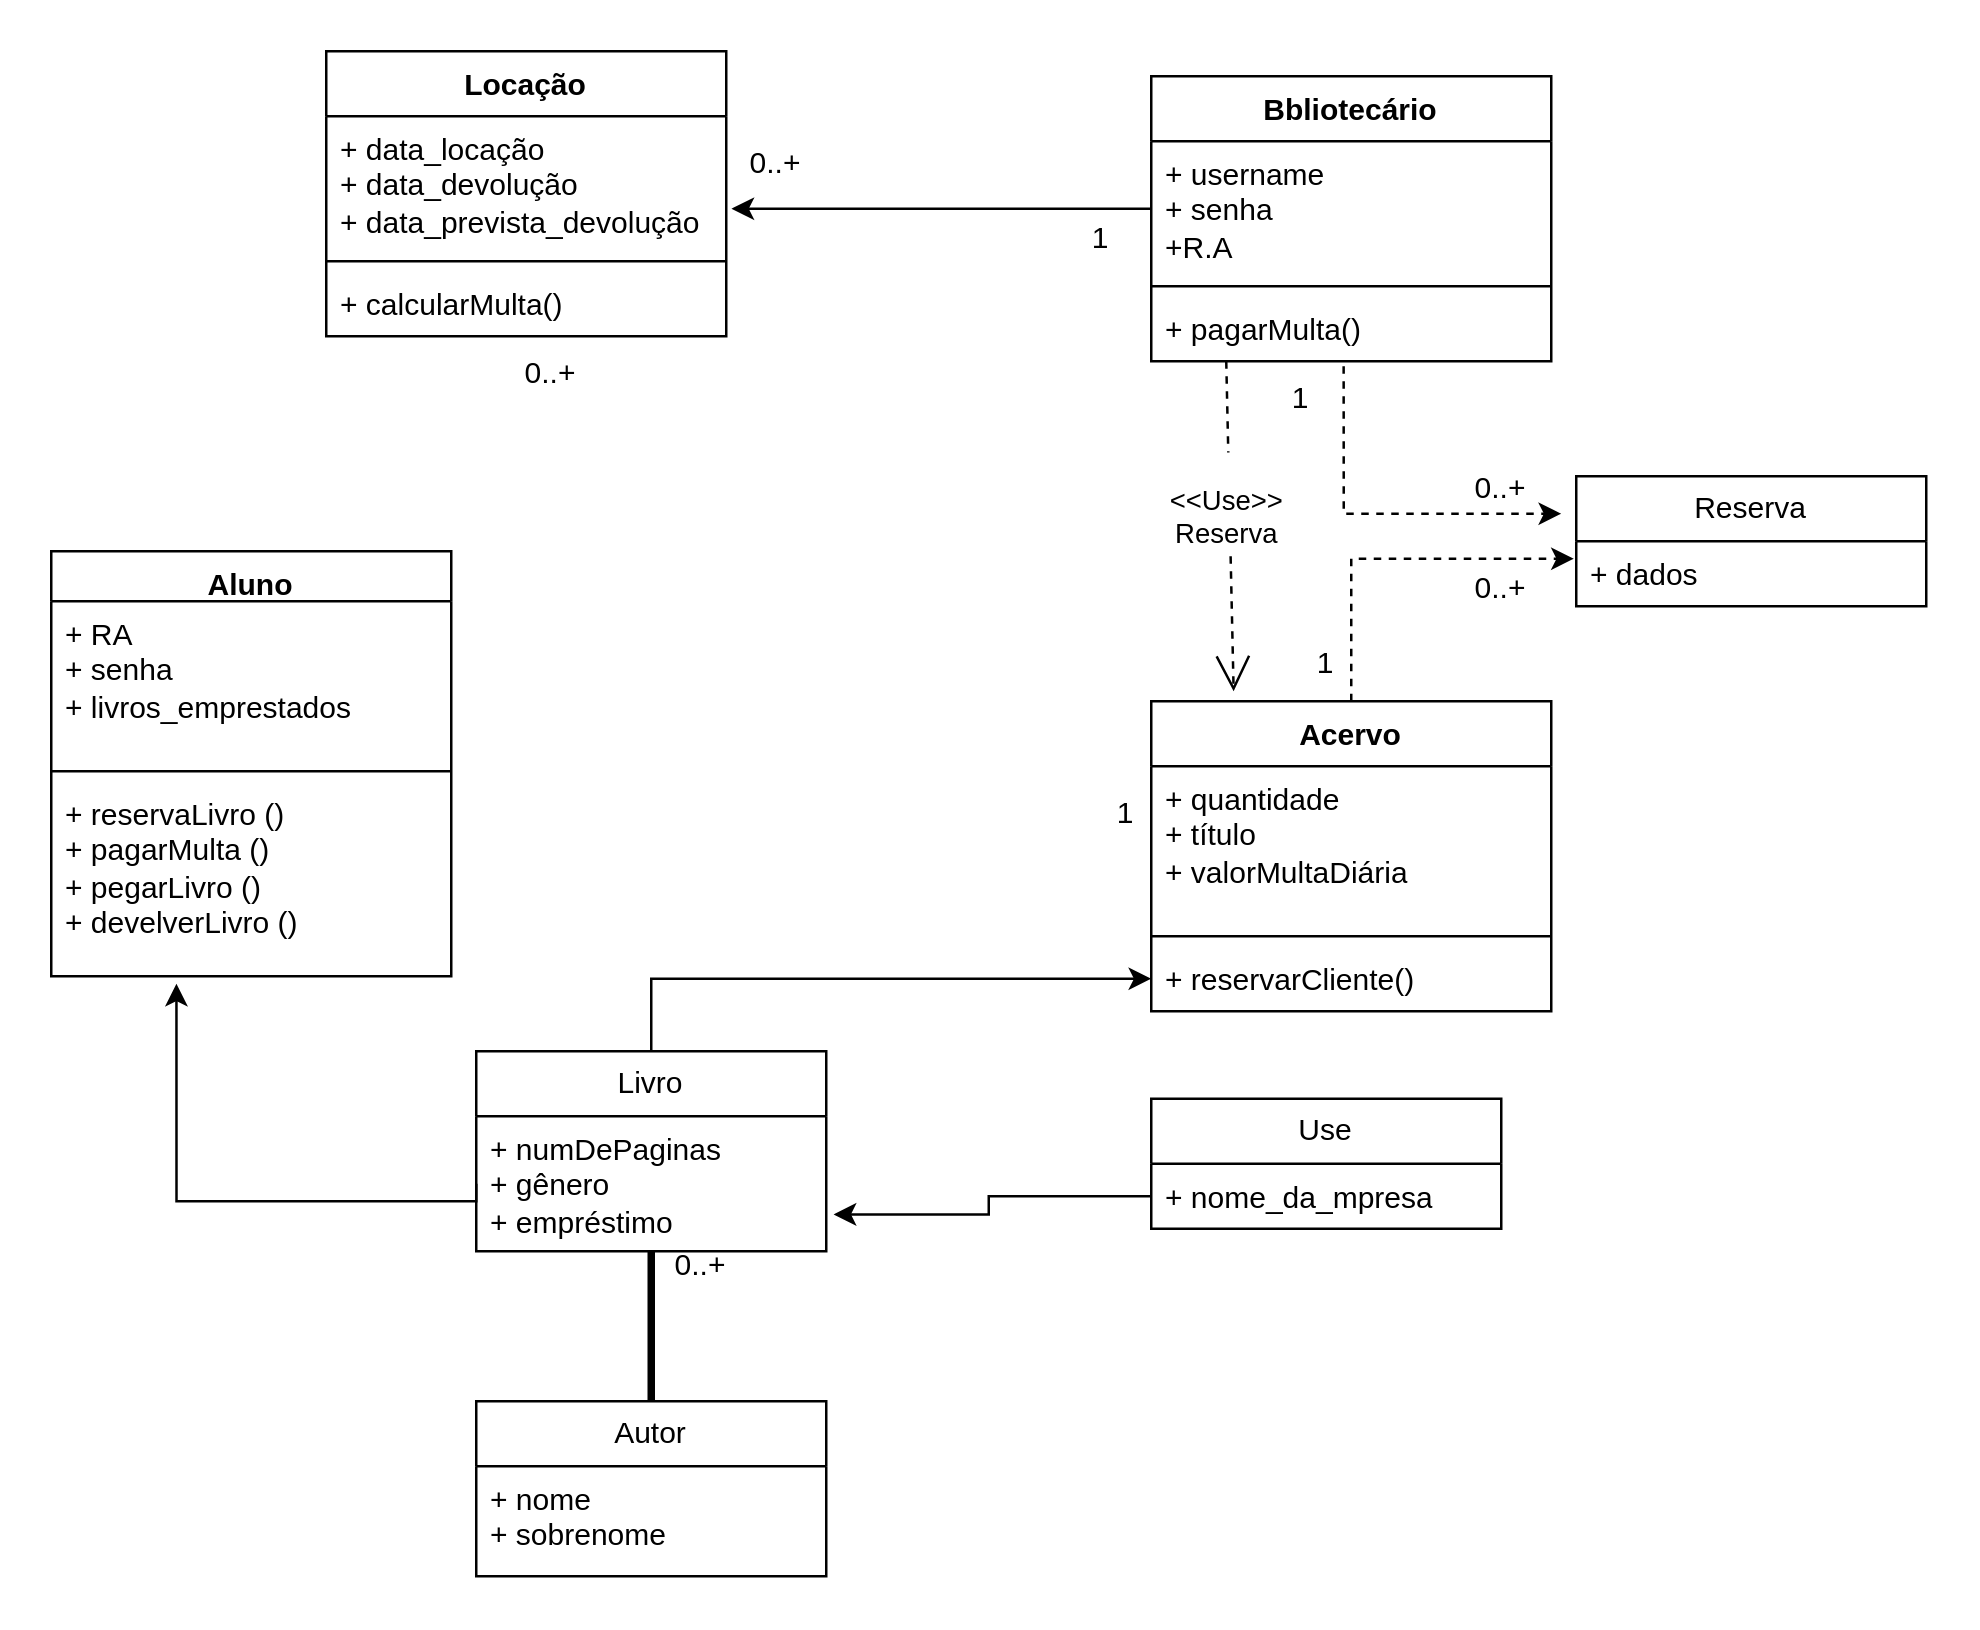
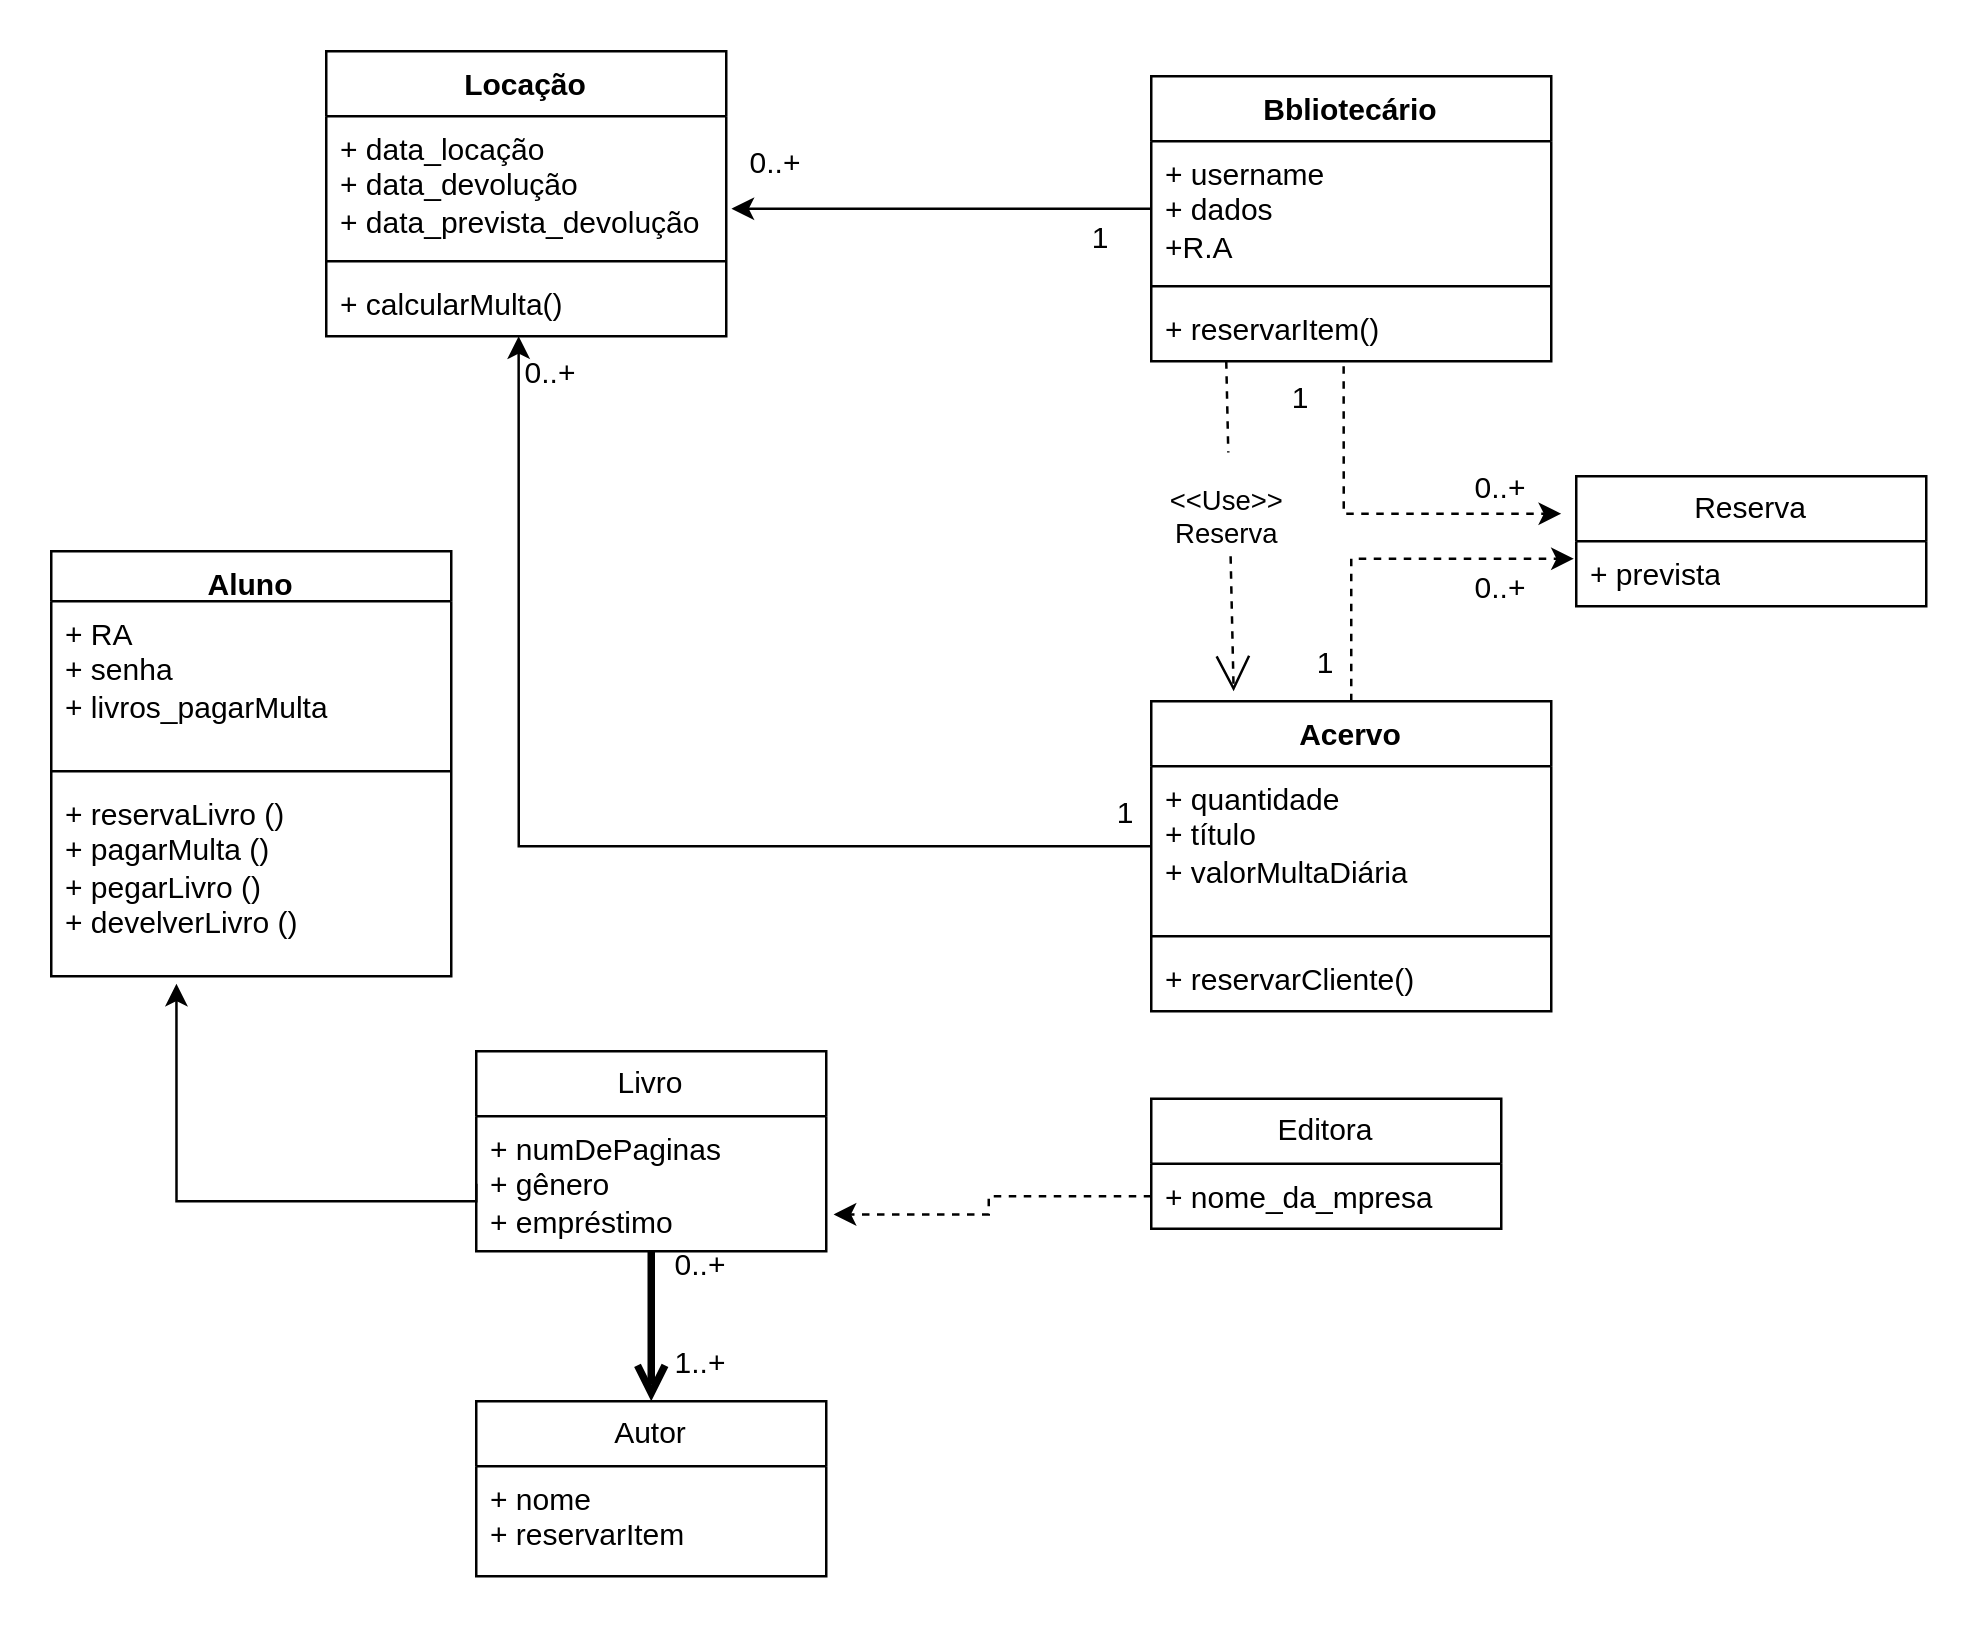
(1246, 213) -> (1246, 213)
(1276, 332) -> (1297, 332)
(1646, 577) -> (1667, 577)
(223, 673) -> (210, 673)
none -> (586, 846)
(859, 979) -> none
(1326, 1131) -> (1326, 1131)
(990, 1196) -> (990, 1196)
none -> (701, 1364)
(651, 1396) -> (651, 1383)
(580, 1520) -> (605, 1520)
